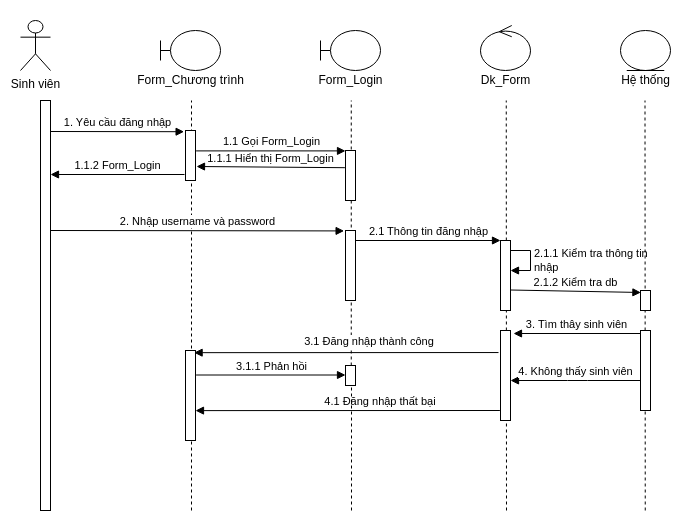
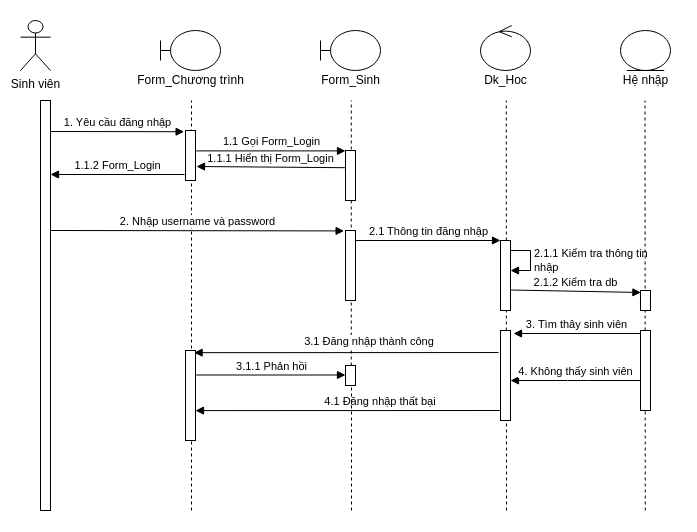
(351, 81) -> (351, 81)
(506, 81) -> (506, 81)
(646, 81) -> (646, 81)
